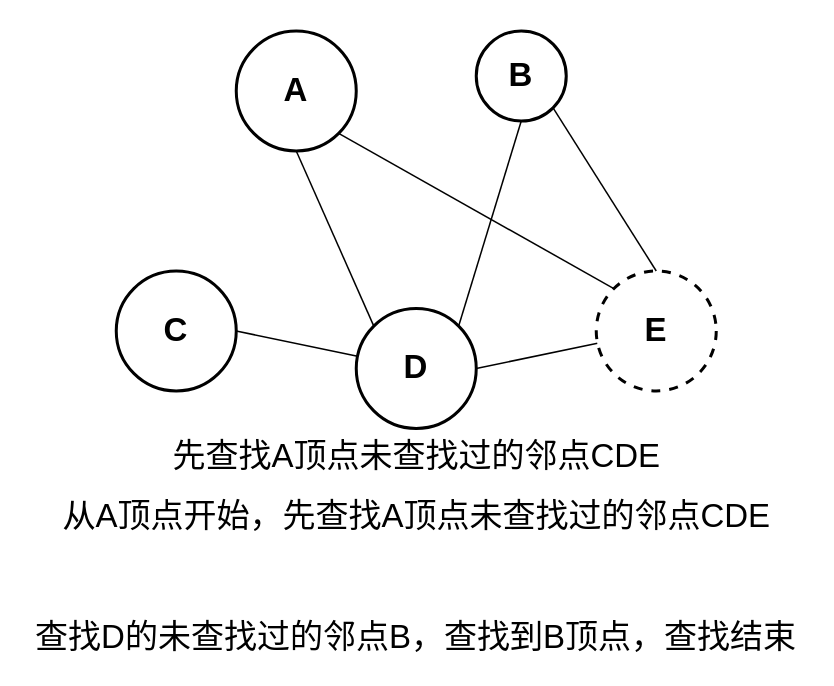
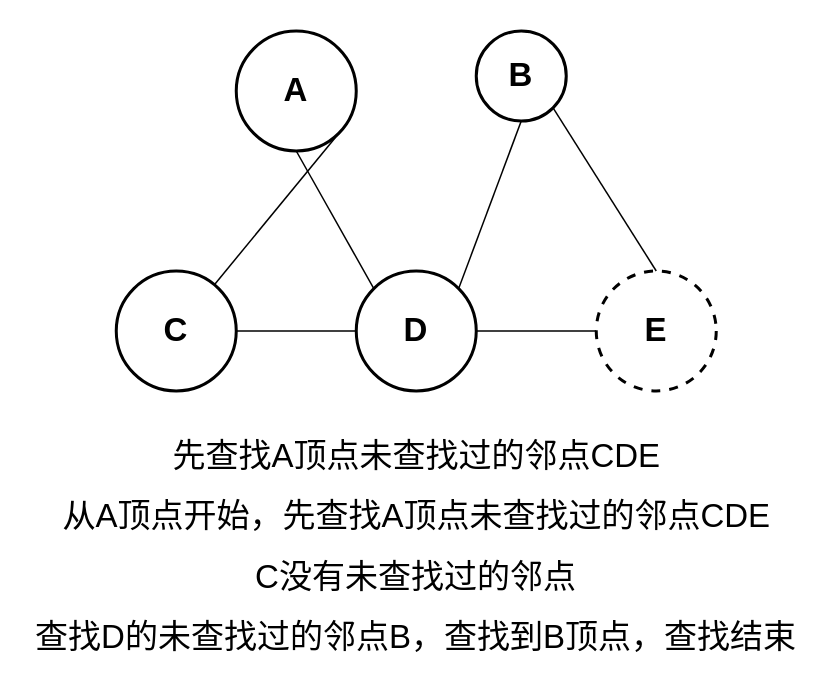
(476, 211) -> (260, 229)
(416, 368) -> (416, 331)
none -> (416, 578)
